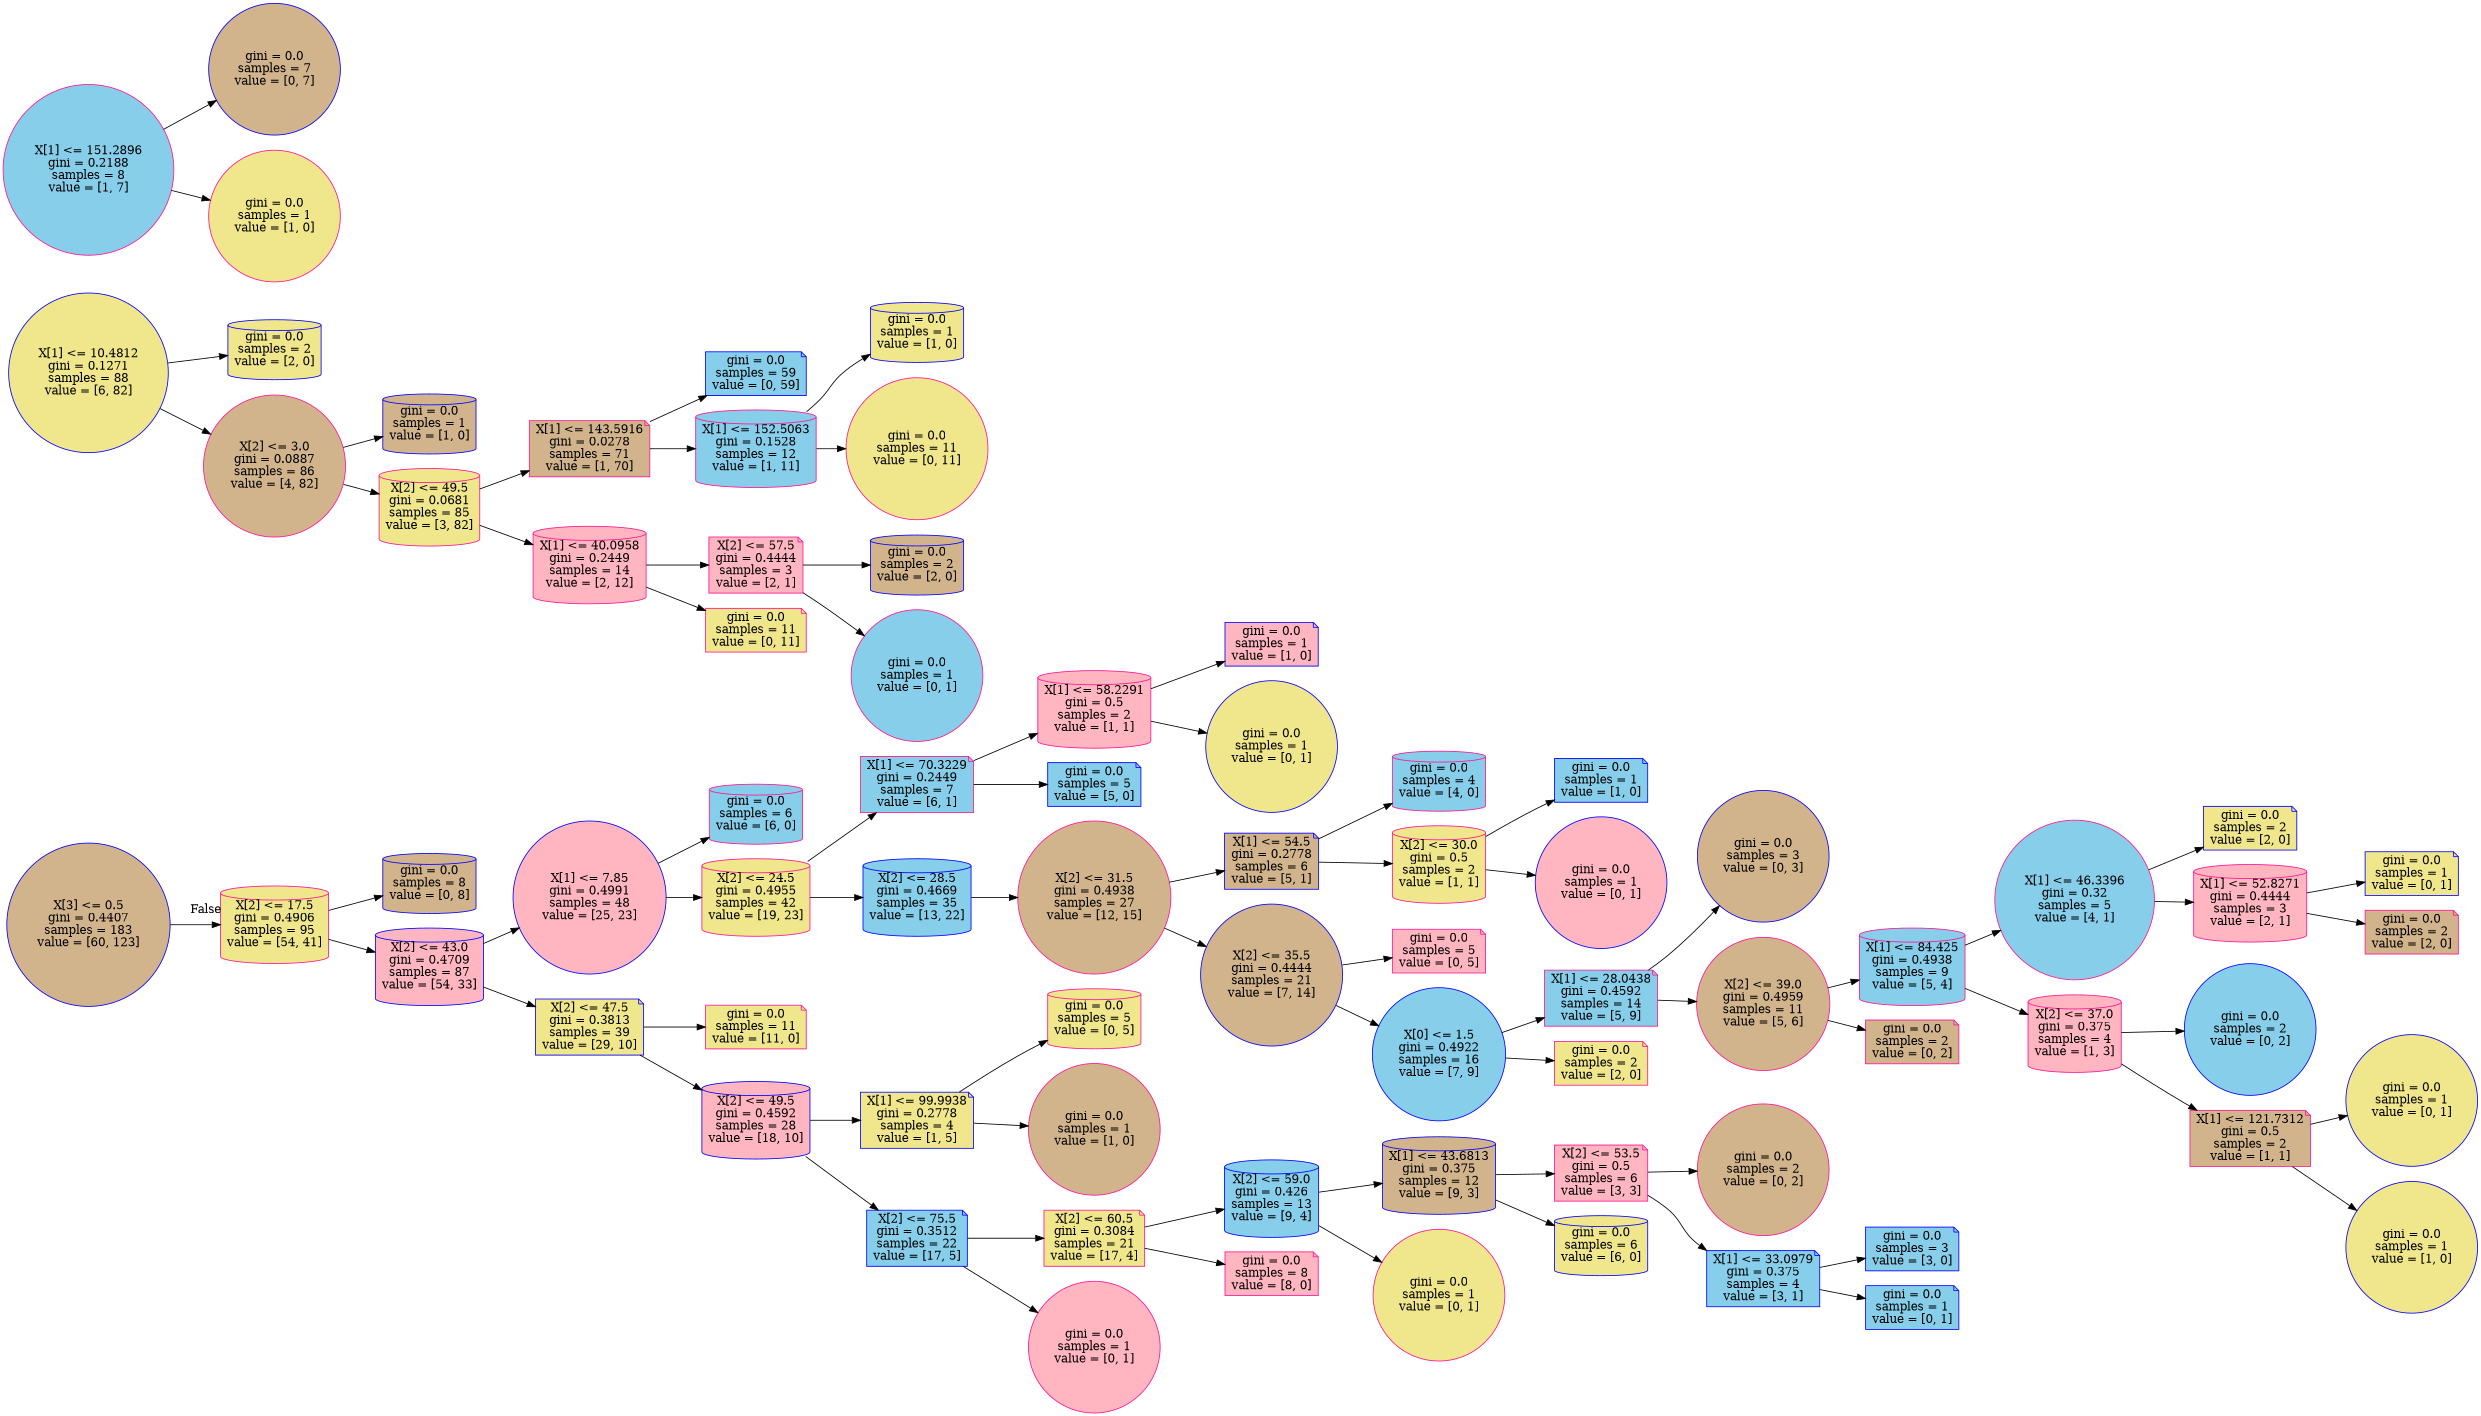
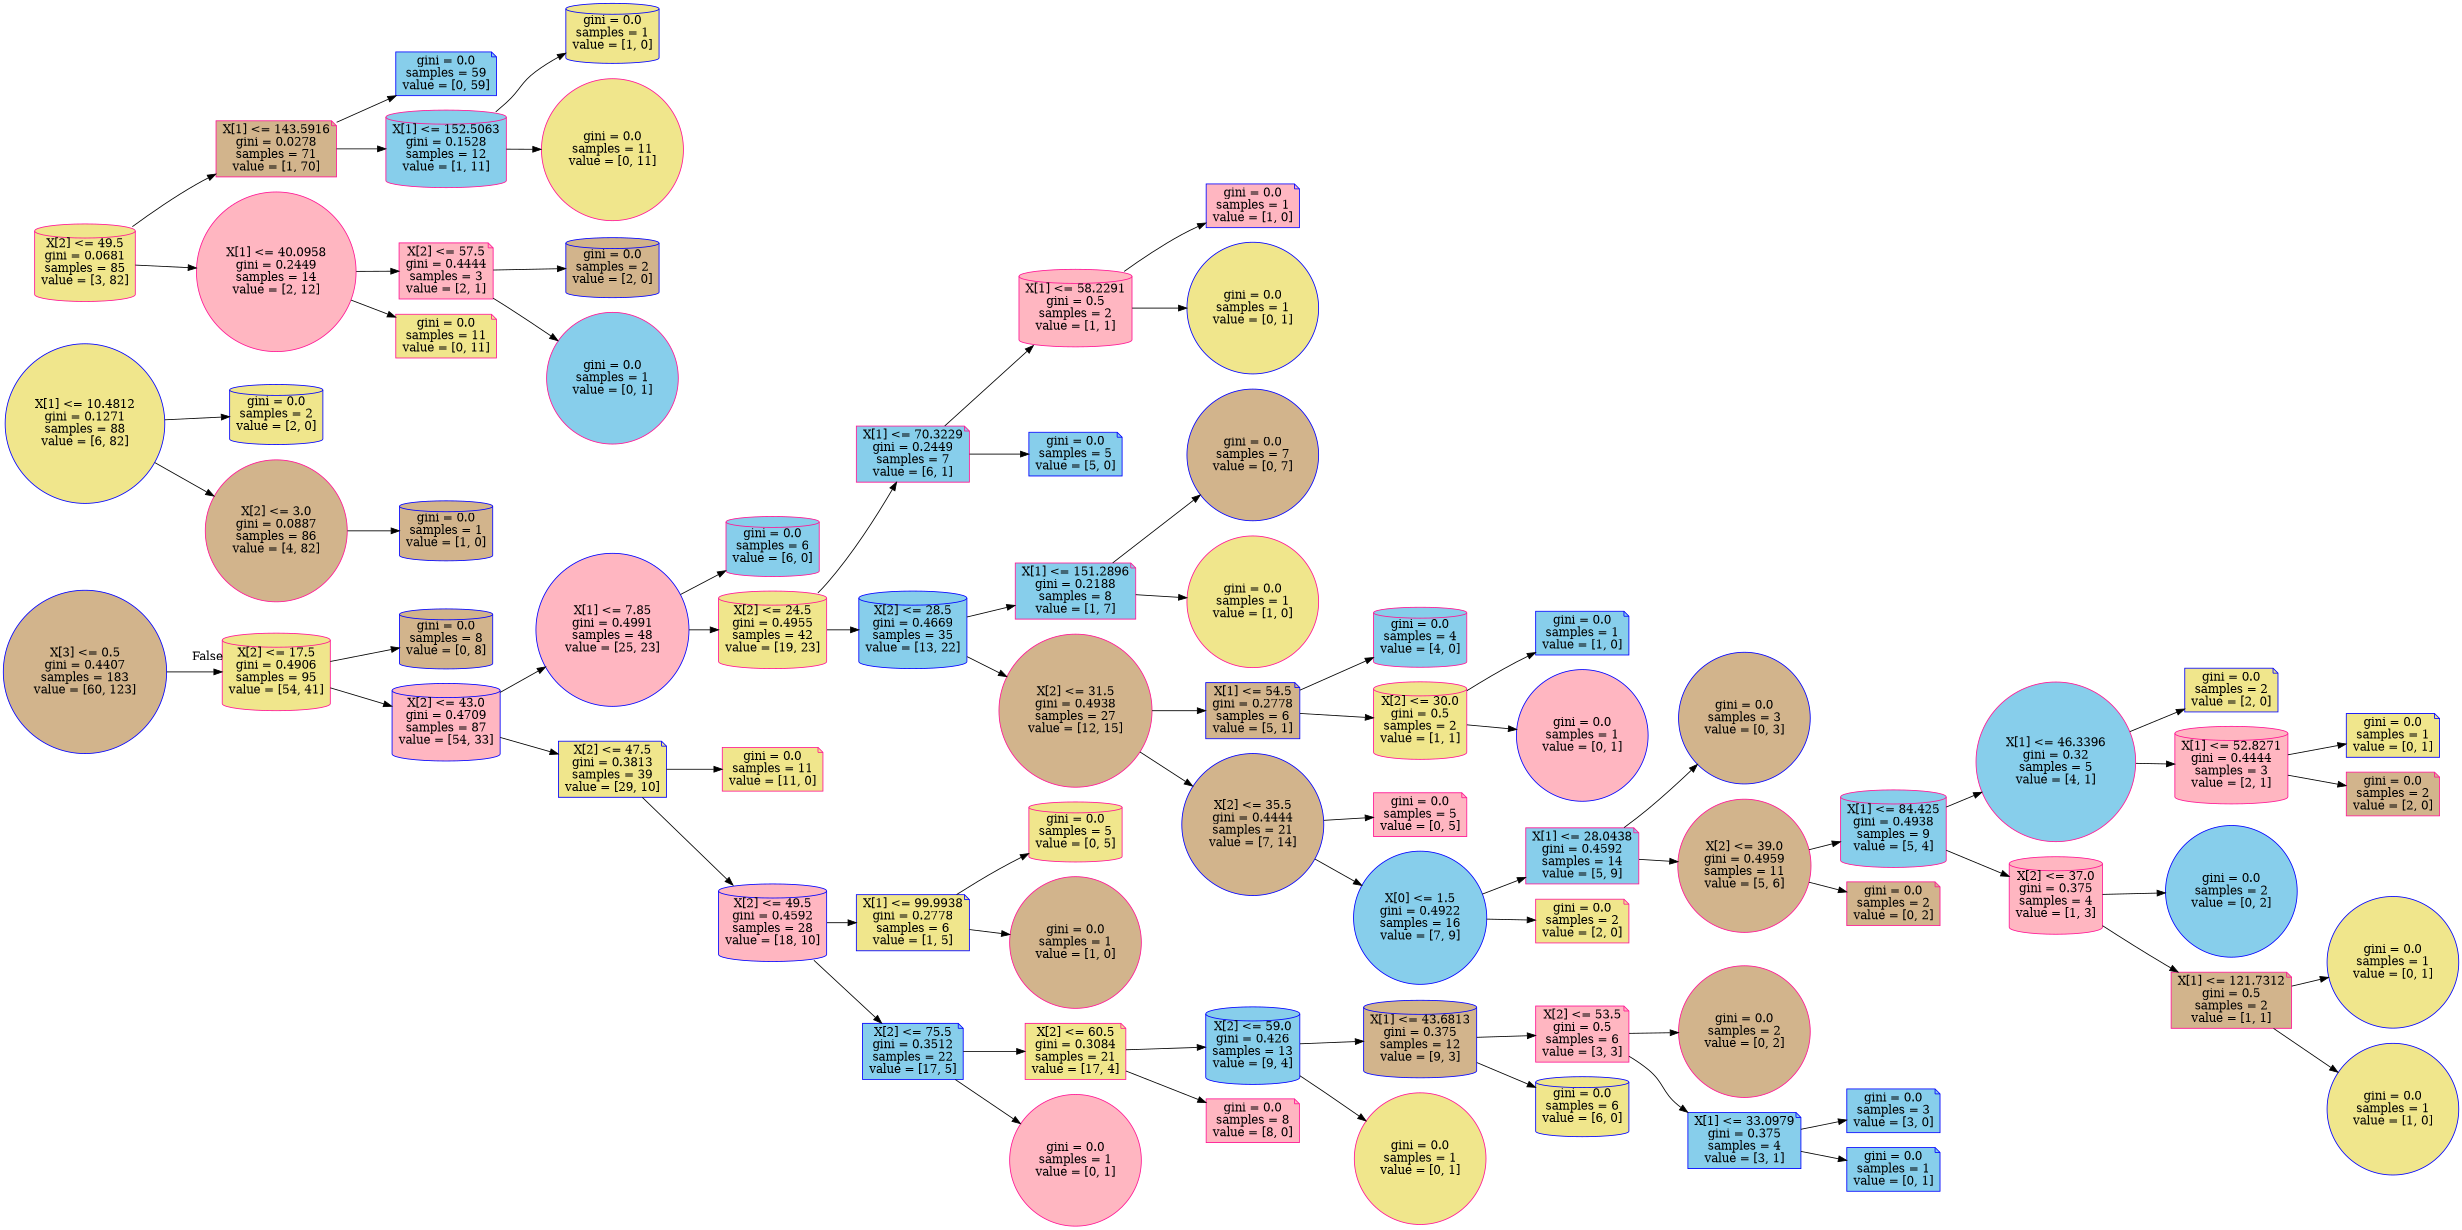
(88, 170) -> (1075, 591)
(357, 488) -> none
(590, 565) -> (276, 272)
none -> (987, 612)
(917, 1120) -> (913, 923)
